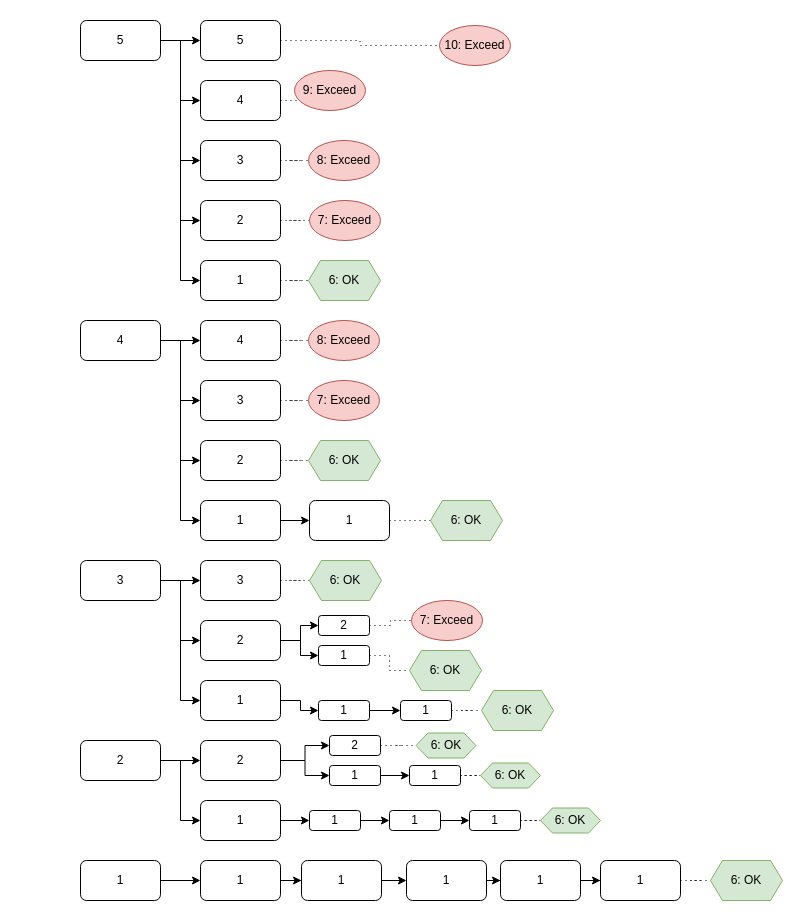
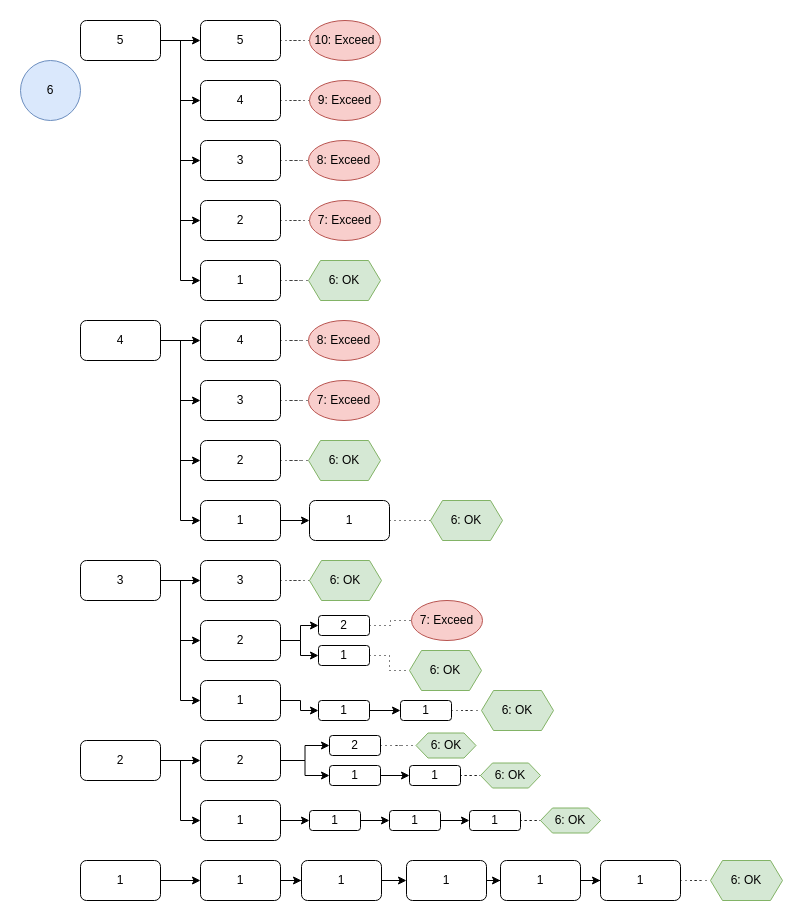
(475, 46) -> (345, 41)
none -> (51, 91)
(330, 91) -> (345, 101)
